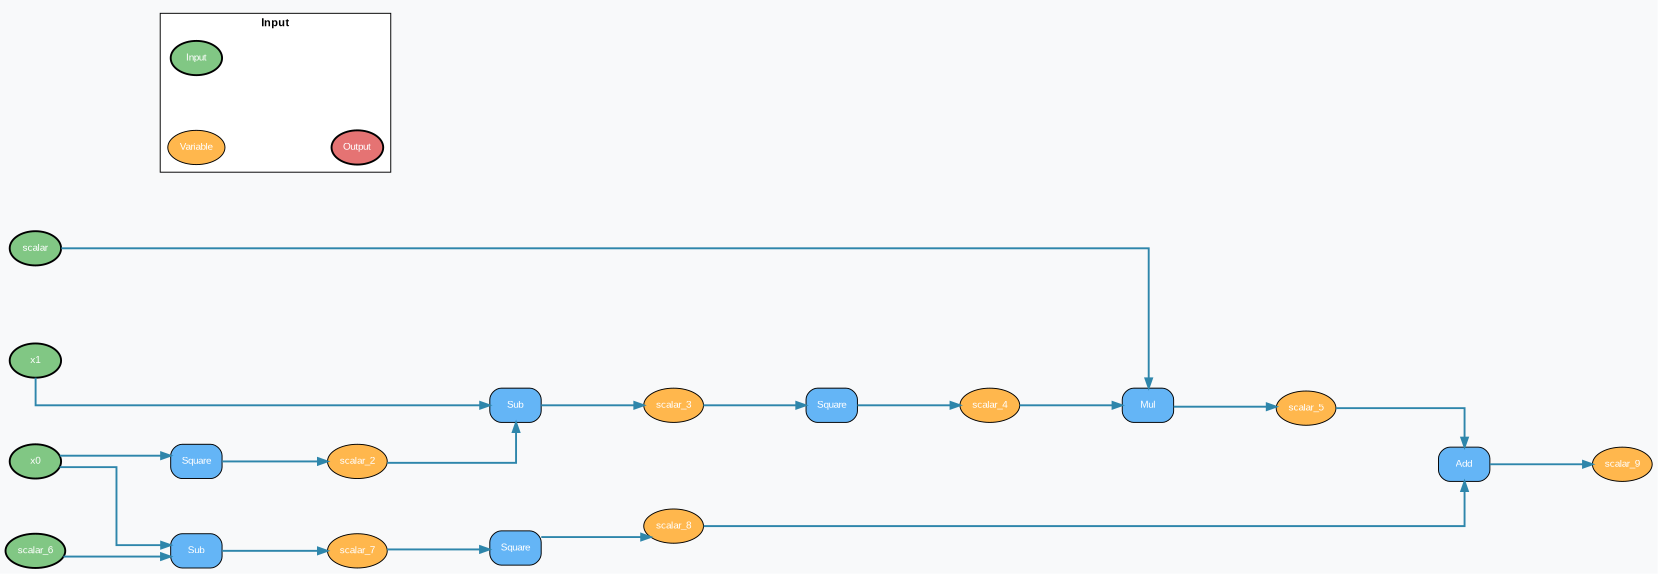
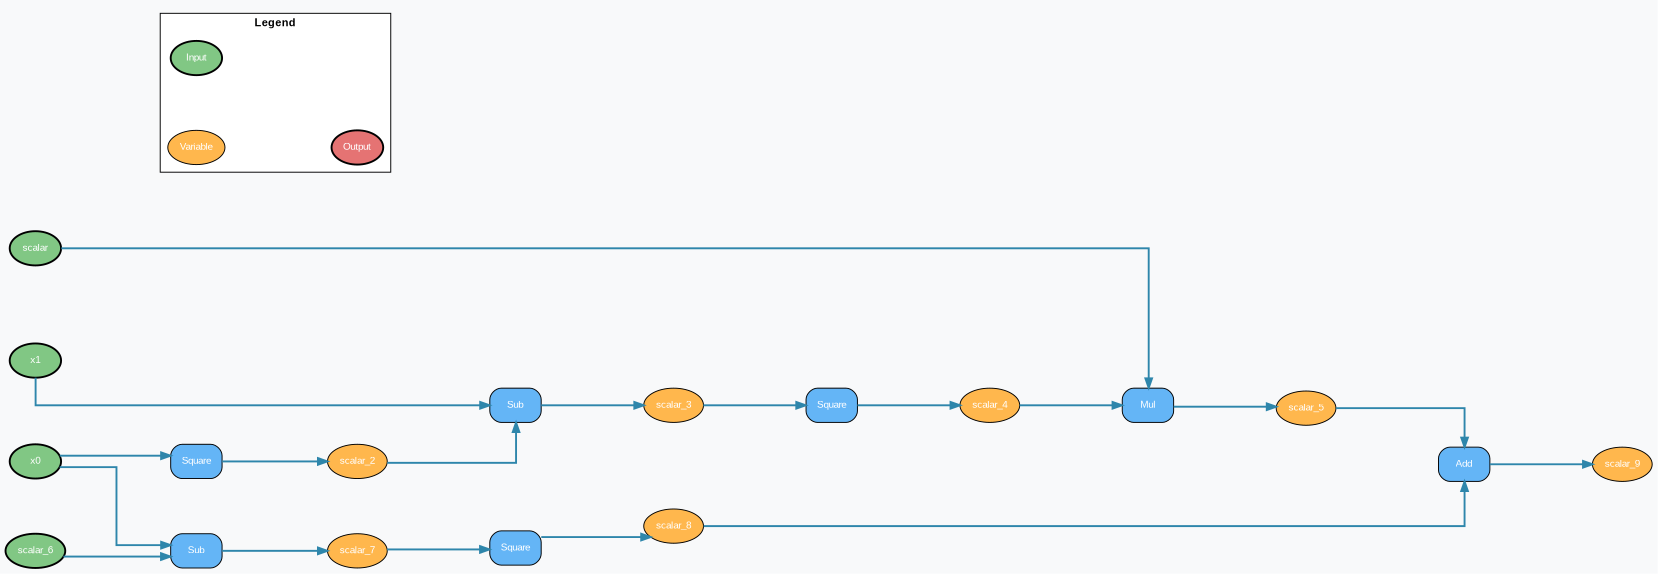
(275, 23) -> (275, 23)
